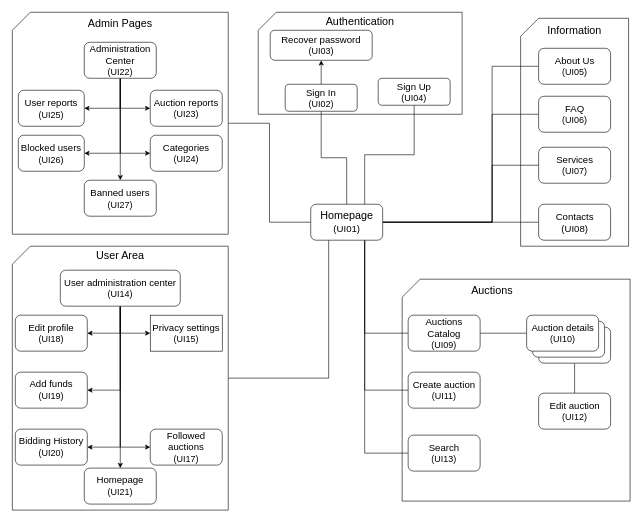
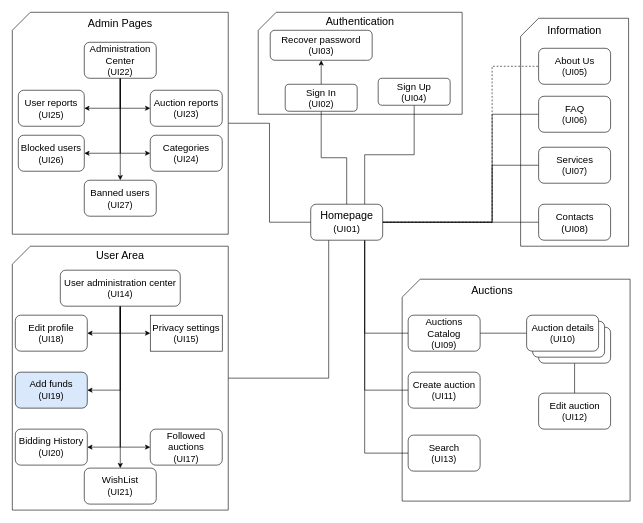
(492, 67) -> (492, 67)
(51, 390) -> (51, 390)
(120, 486) -> (120, 486)
